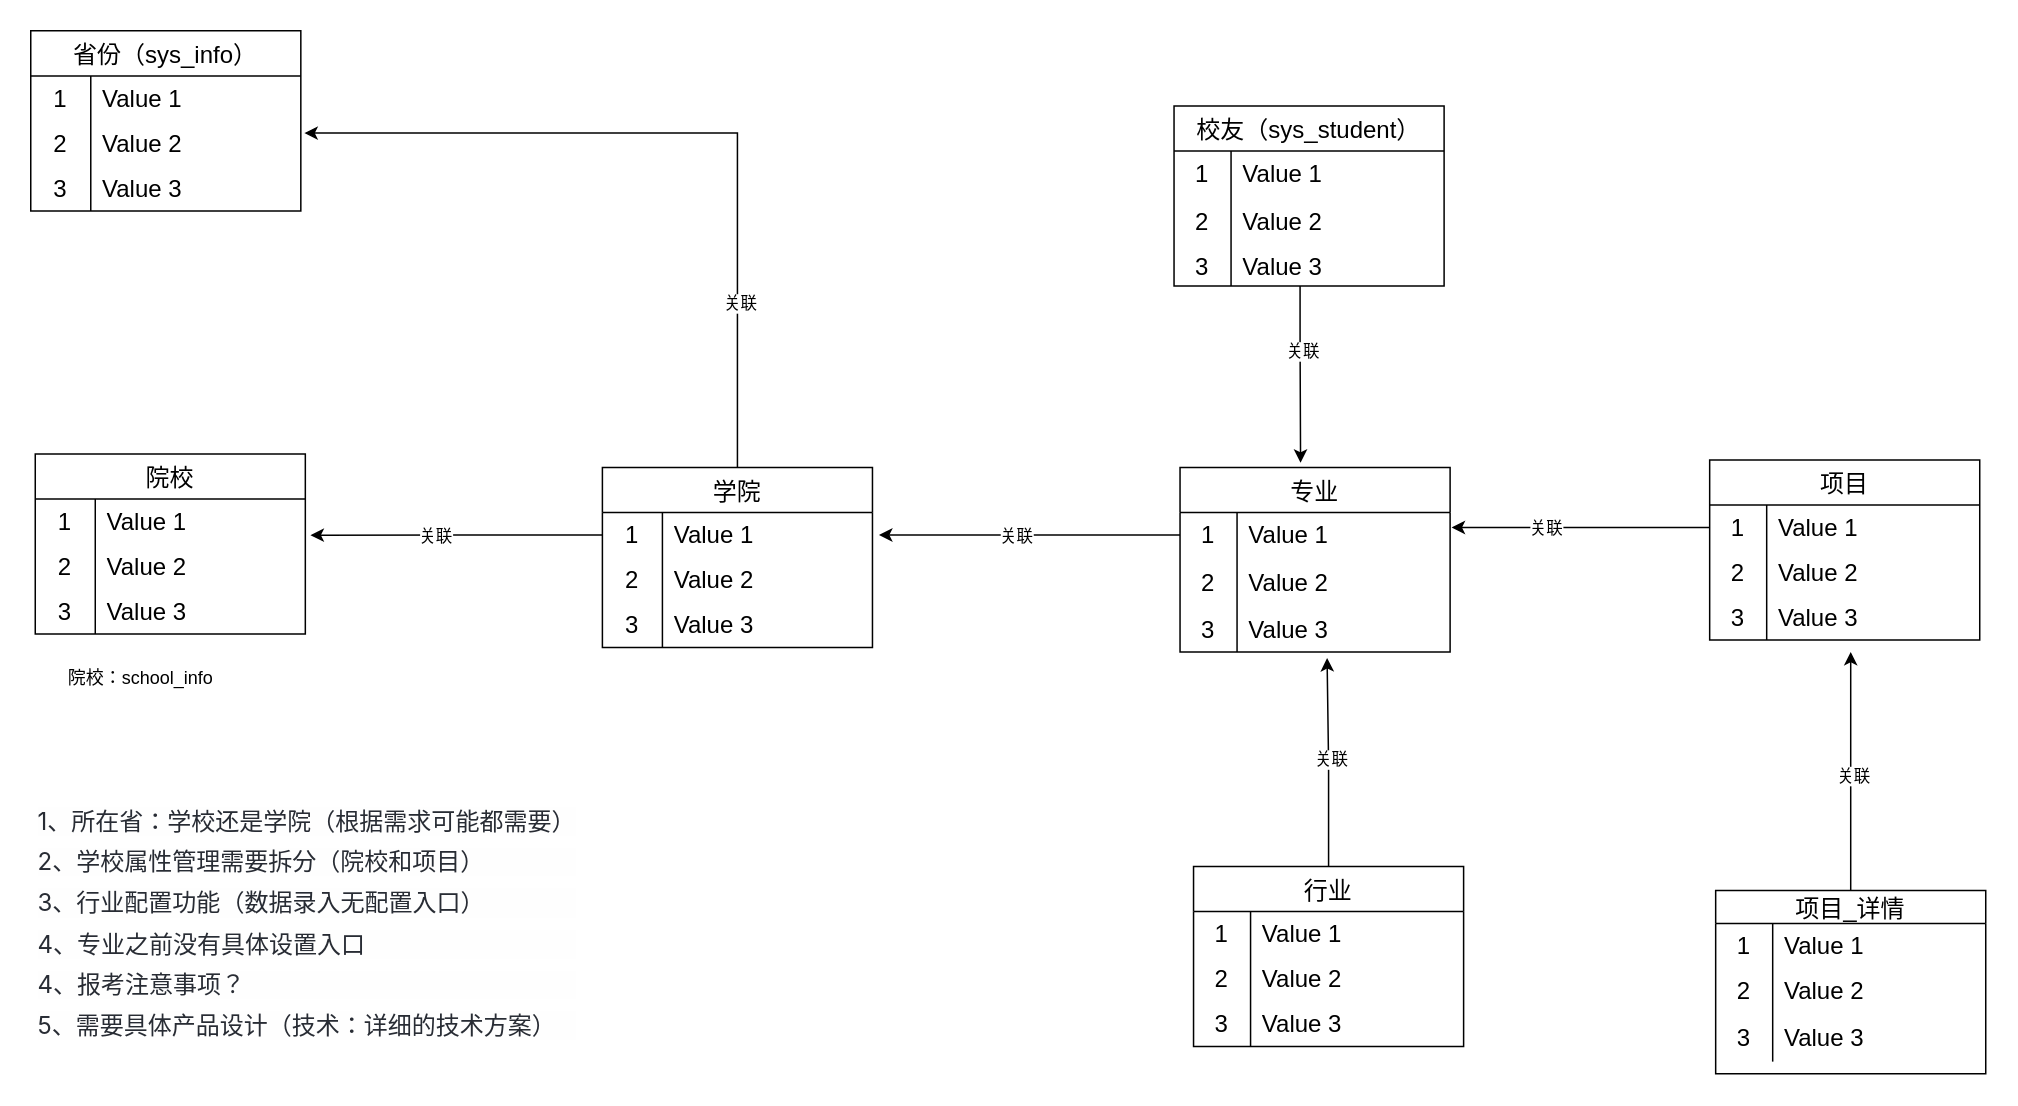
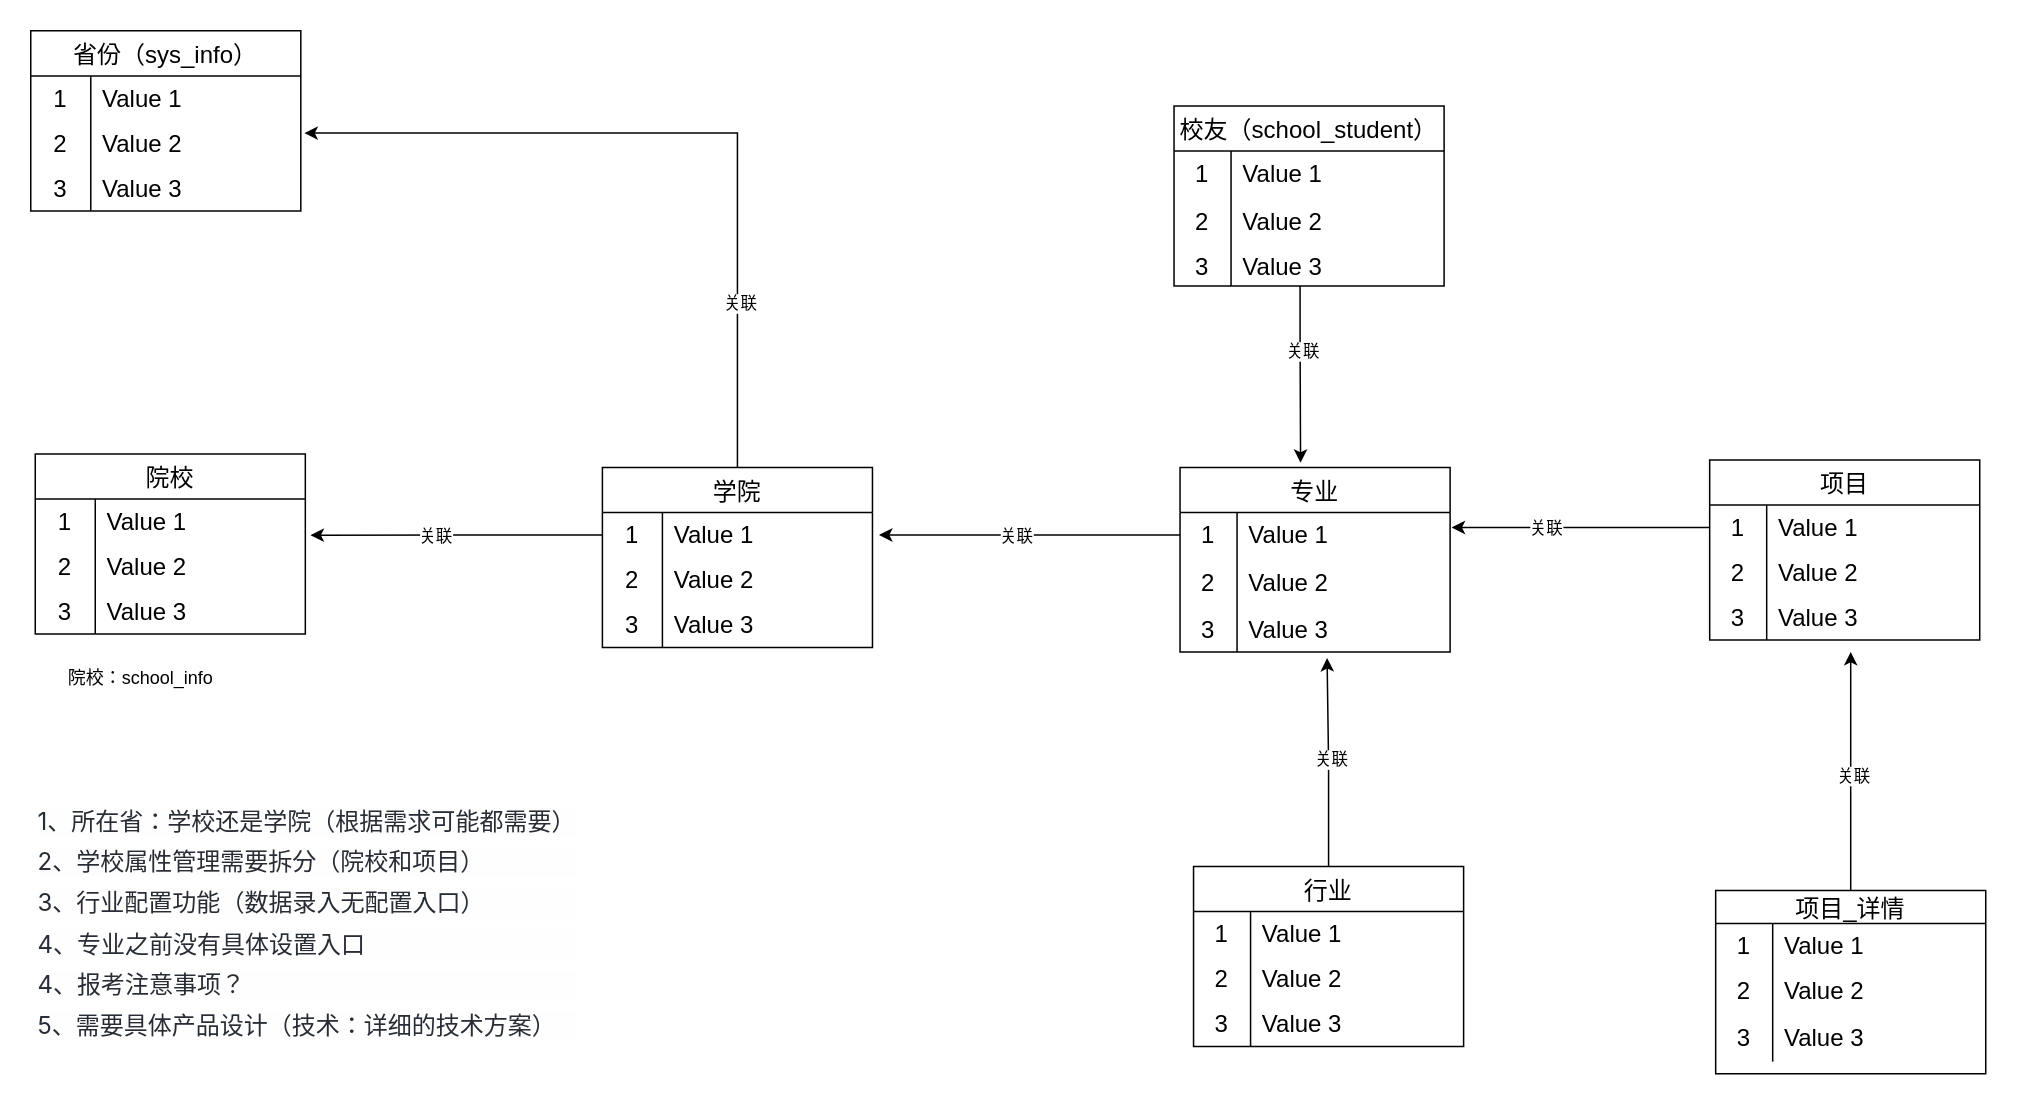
(1308, 130) -> (1308, 130)
